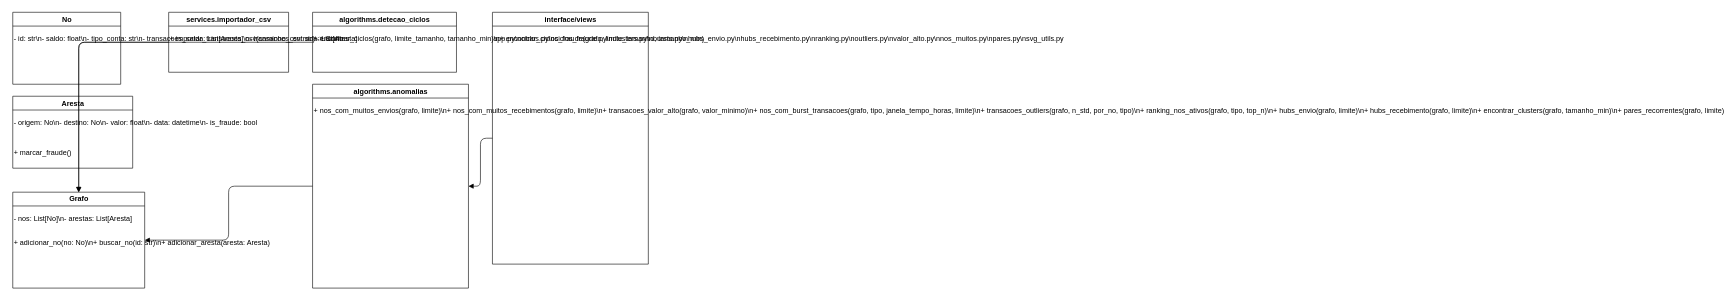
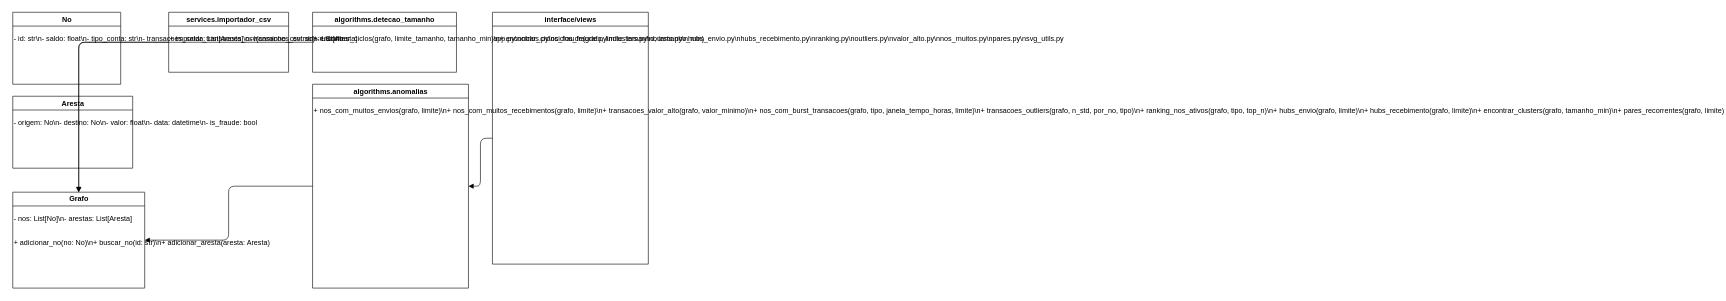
(385, 20) -> (385, 20)
(72, 150) -> none
